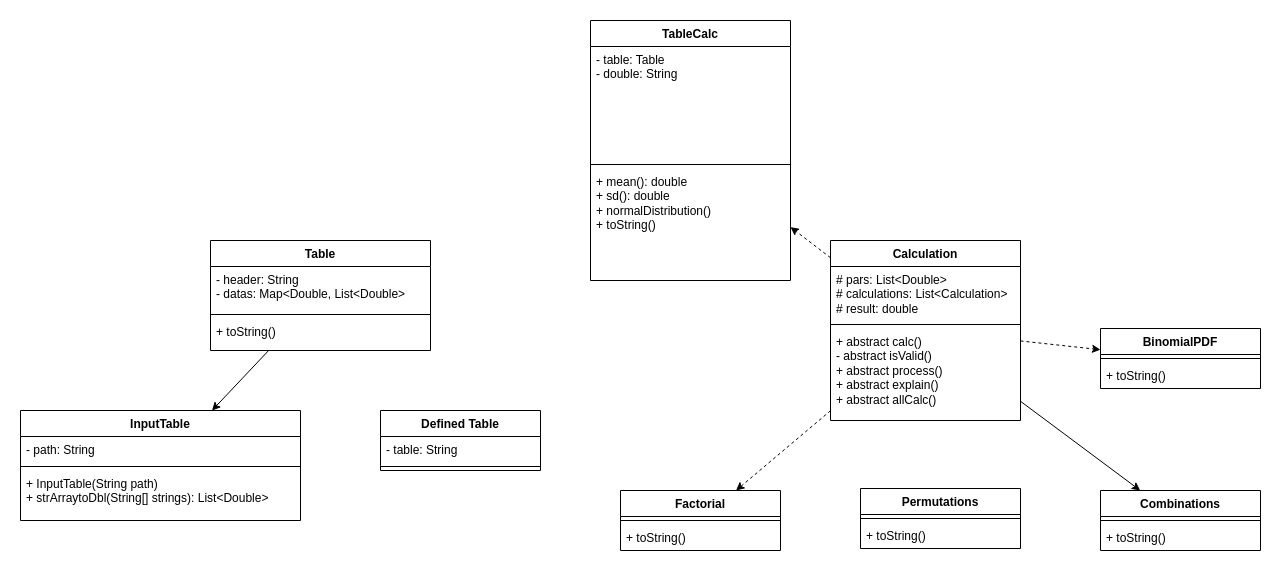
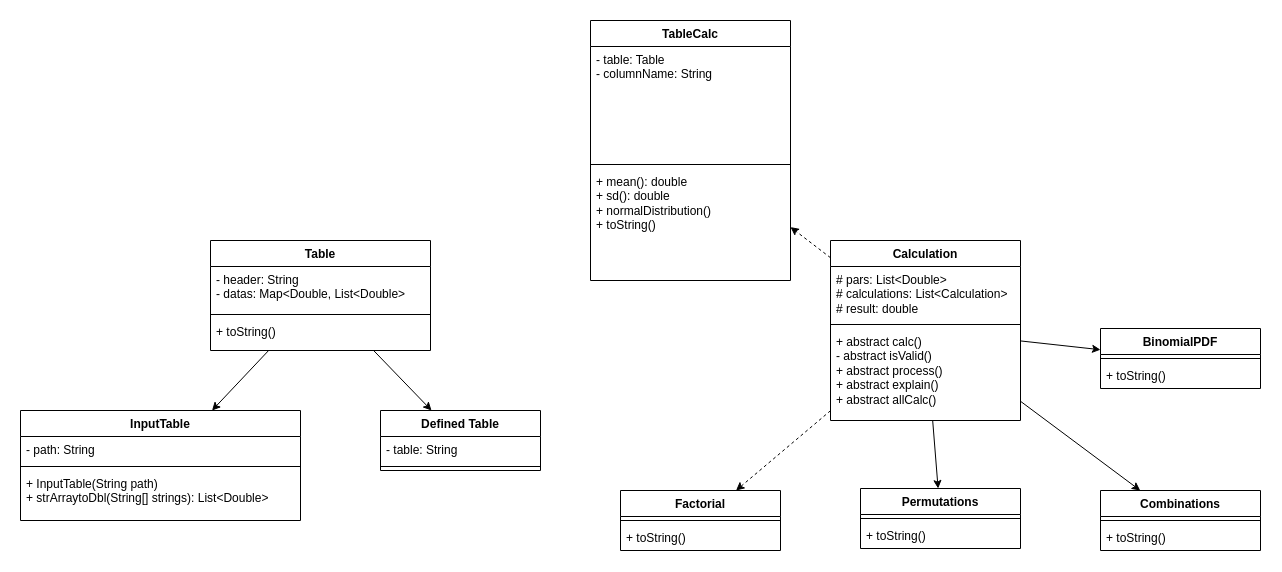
(642, 68) -> (656, 68)
(1057, 345) -> (1057, 345)
none -> (401, 379)
none -> (935, 452)
